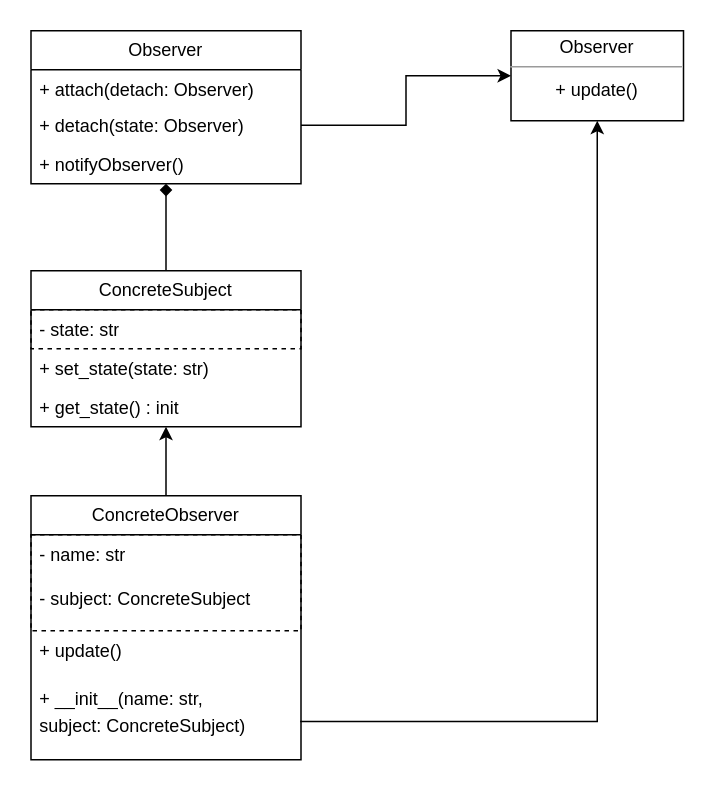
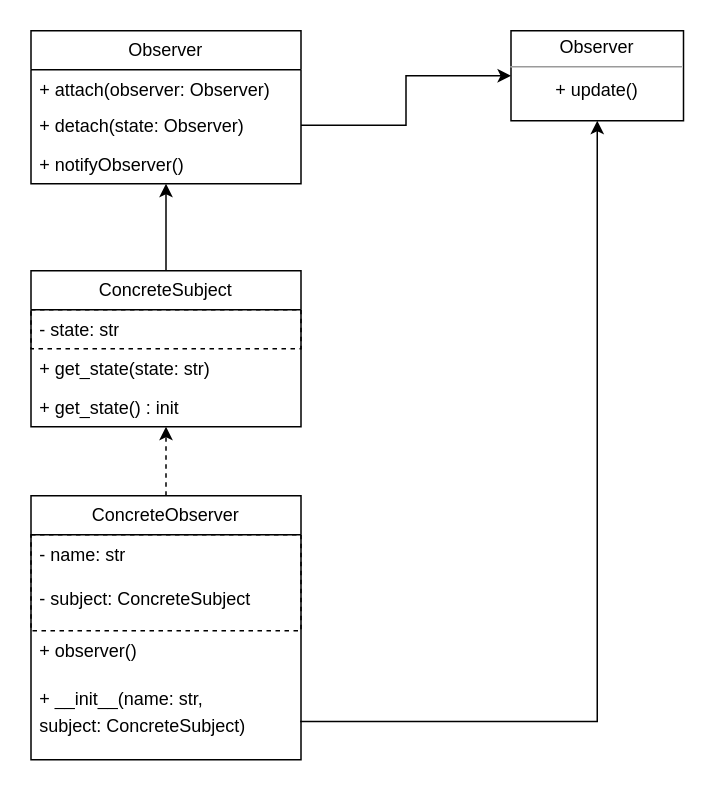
(164, 91) -> (167, 102)
(166, 196) -> (166, 195)
(149, 370) -> (149, 370)
(166, 467) -> (166, 467)
(88, 652) -> (98, 652)
